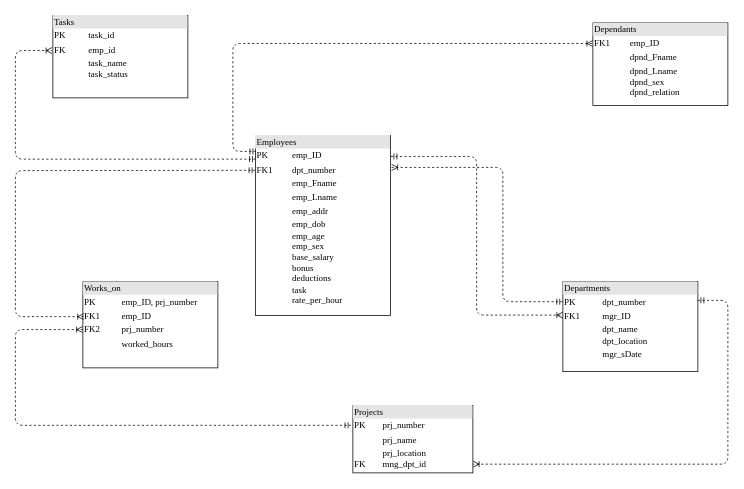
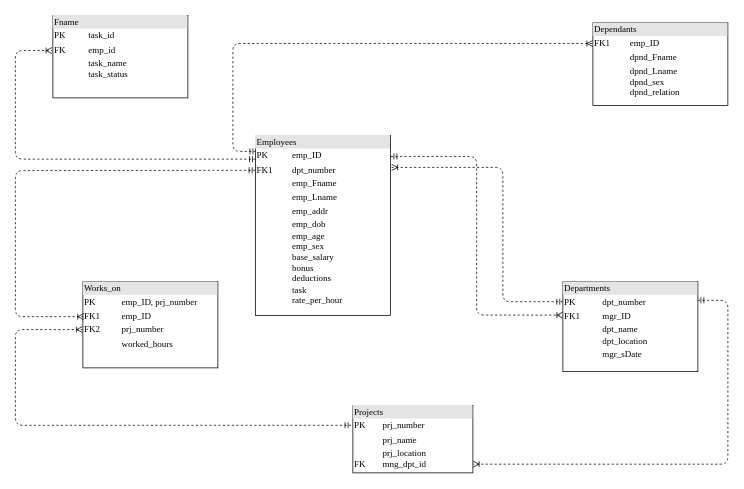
(81, 53) -> (81, 53)
